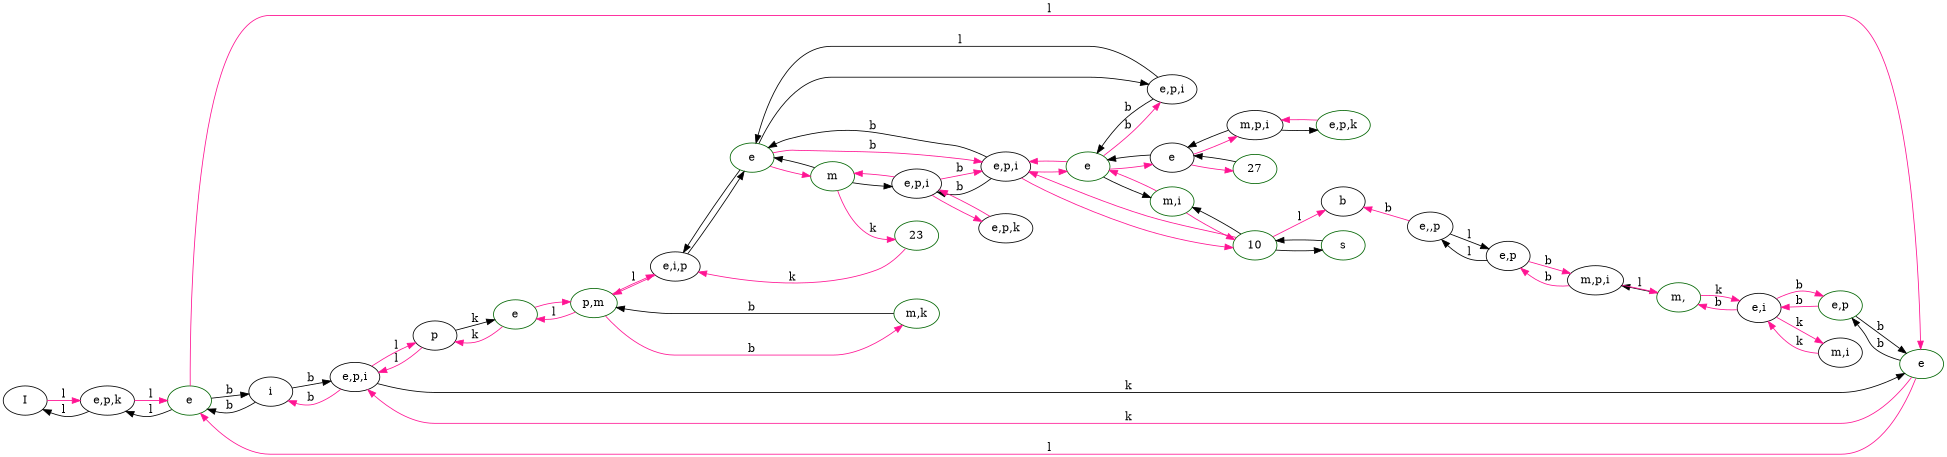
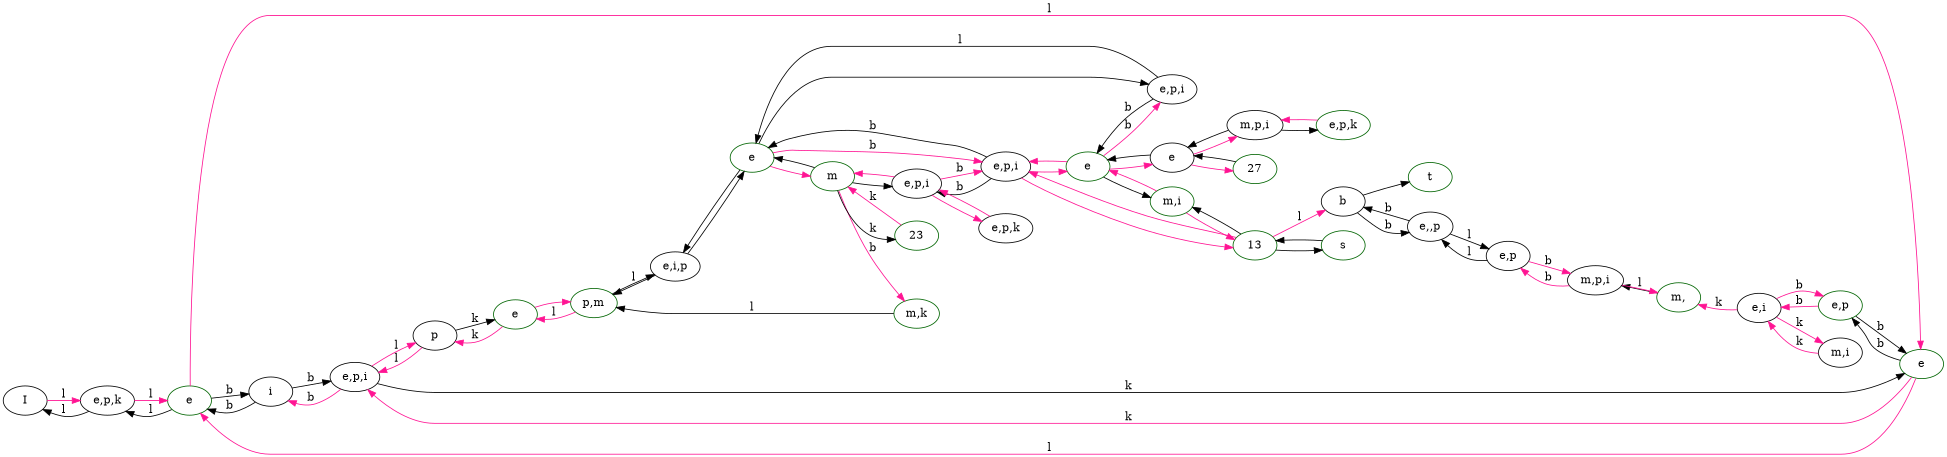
none -> (1430, 177)
(1391, 215) -> (1391, 215)
(855, 223) -> (861, 228)
none -> (1377, 228)
(1255, 245) -> (1255, 245)
(638, 283) -> (638, 283)
(810, 283) -> (878, 208)
(629, 286) -> (629, 286)
(1716, 296) -> none
(1719, 303) -> (1719, 303)
(752, 308) -> (752, 308)
(747, 355) -> (864, 246)
